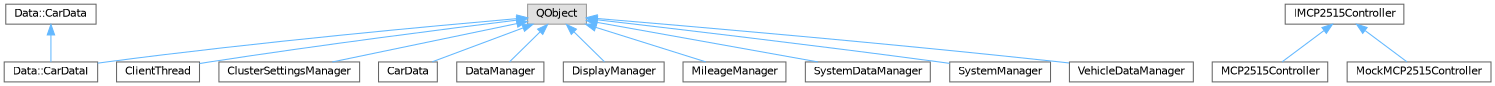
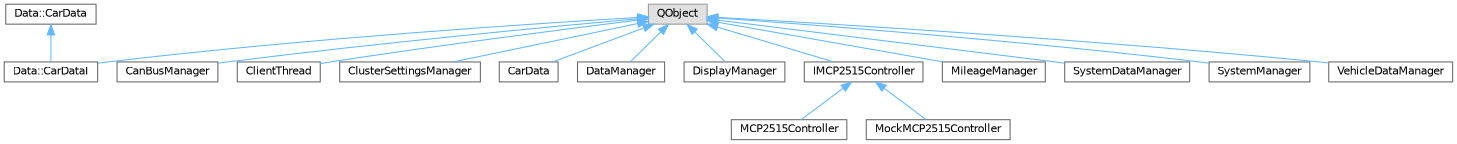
none -> (776, 45)
none -> (167, 72)
